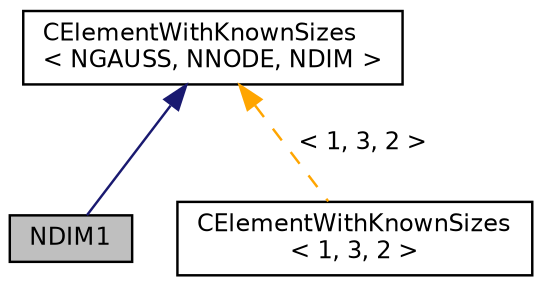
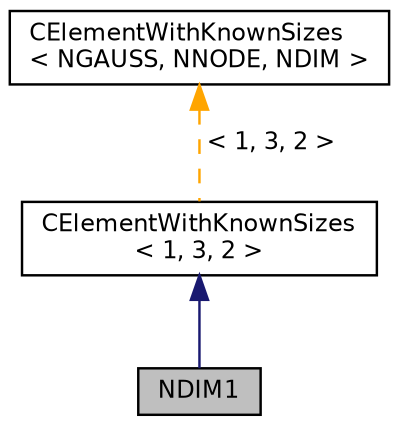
(129, 160) -> (199, 334)
